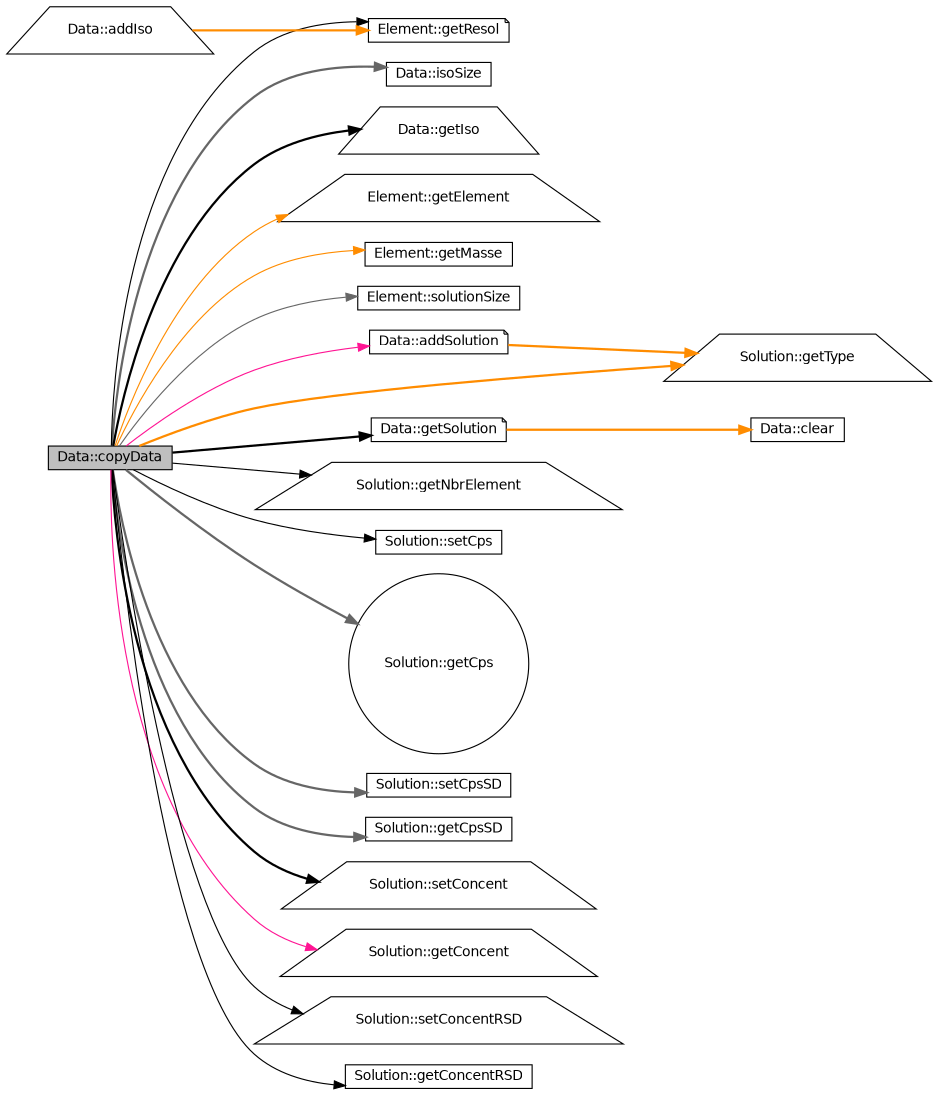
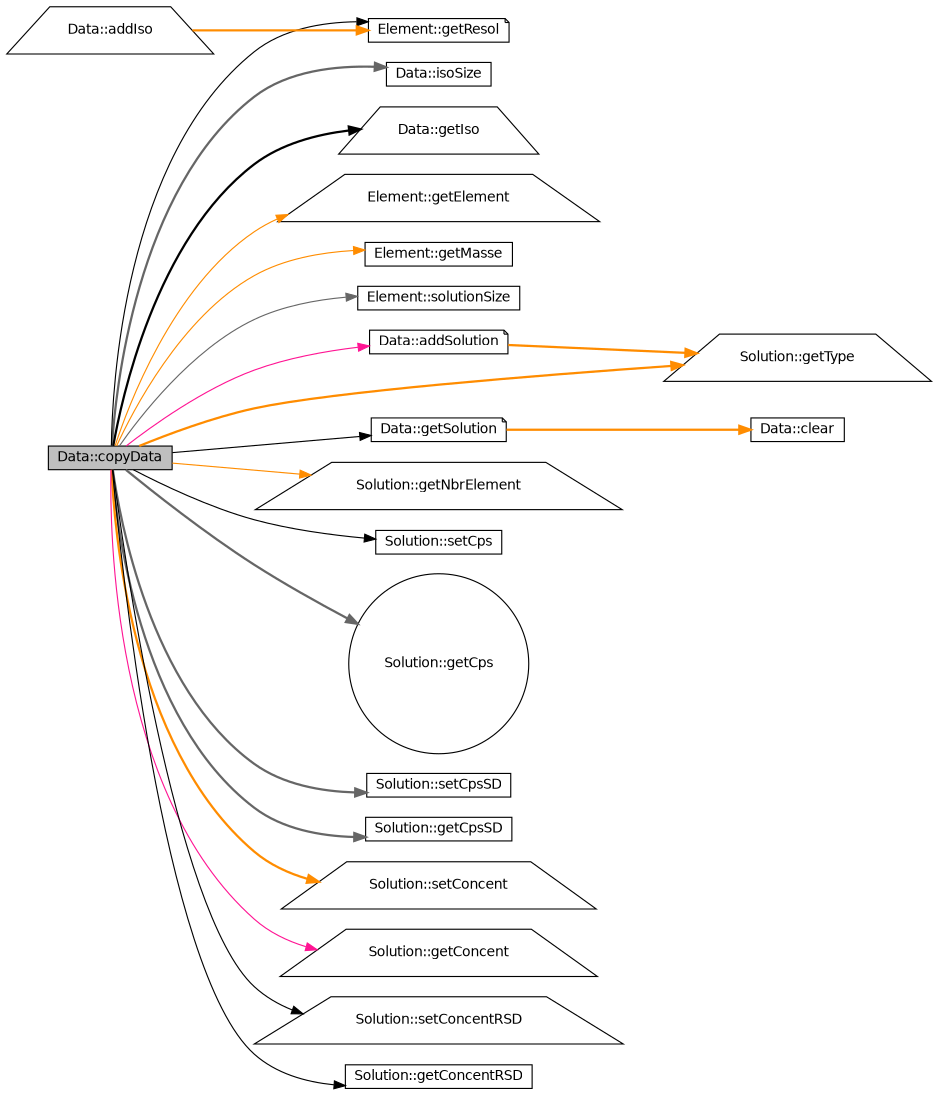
(266, 445) -> (266, 445)
(236, 469) -> (236, 469)
(162, 715) -> (162, 715)
